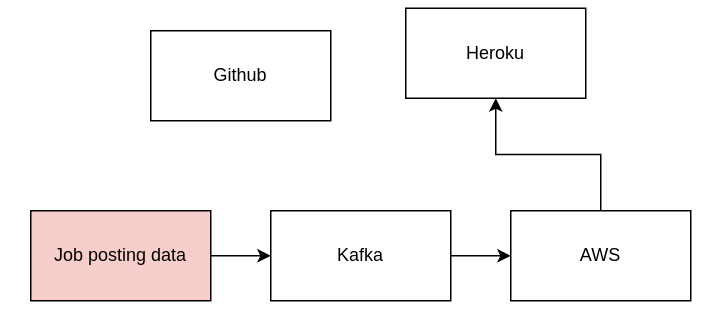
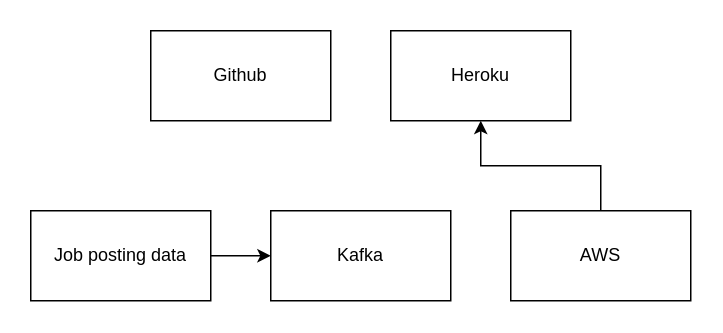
(496, 53) -> (481, 76)
(121, 256) -> (121, 256)
(476, 256) -> none
